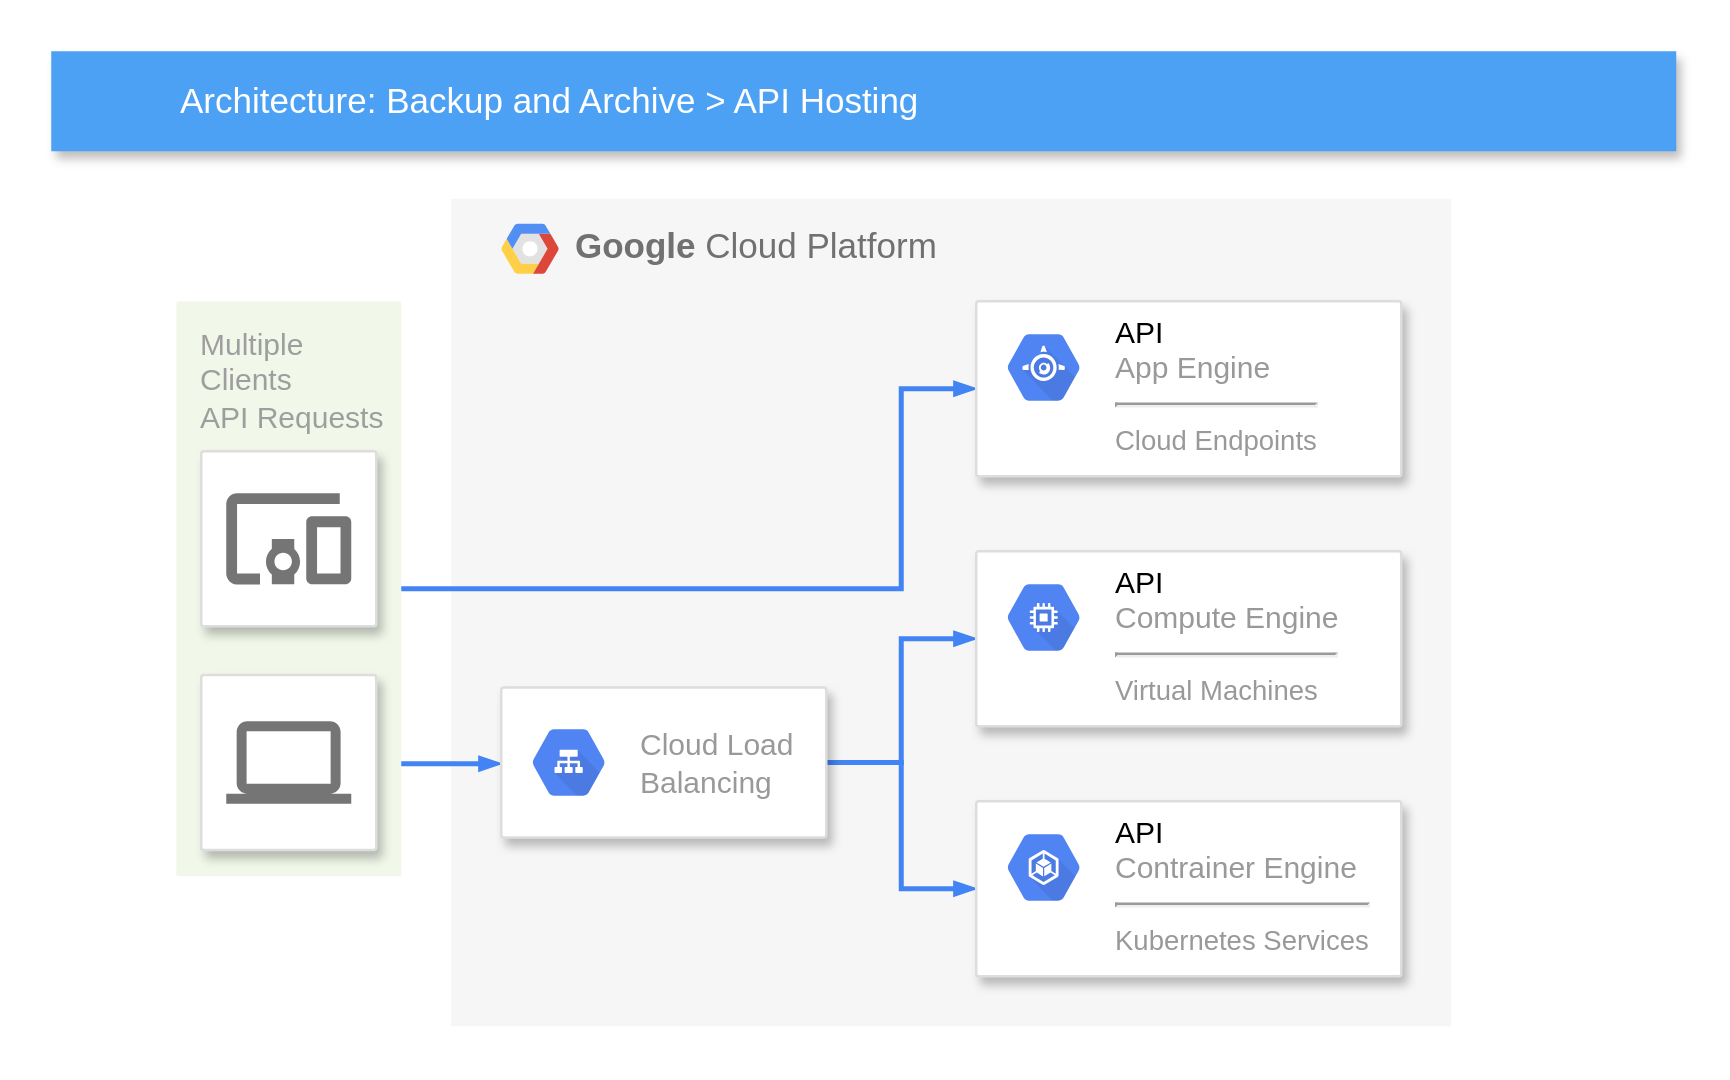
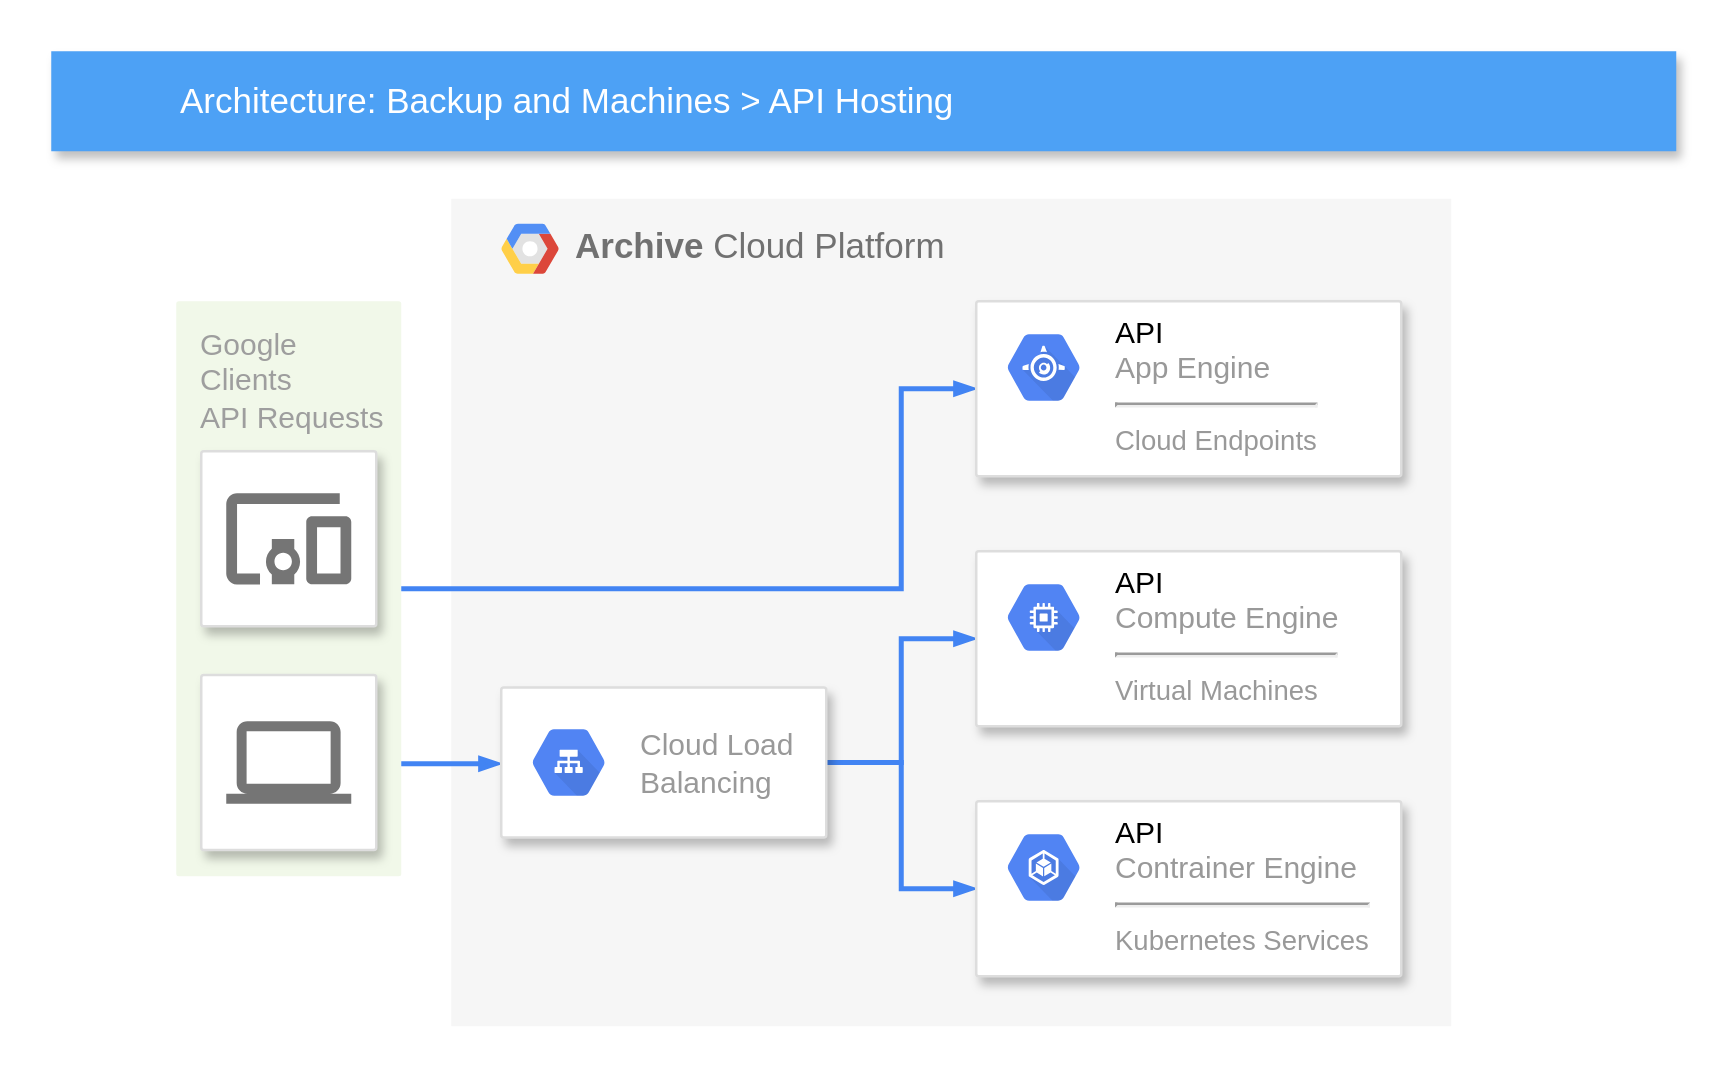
(587, 101) -> (596, 101)
(759, 247) -> (769, 247)
(298, 383) -> (298, 383)
